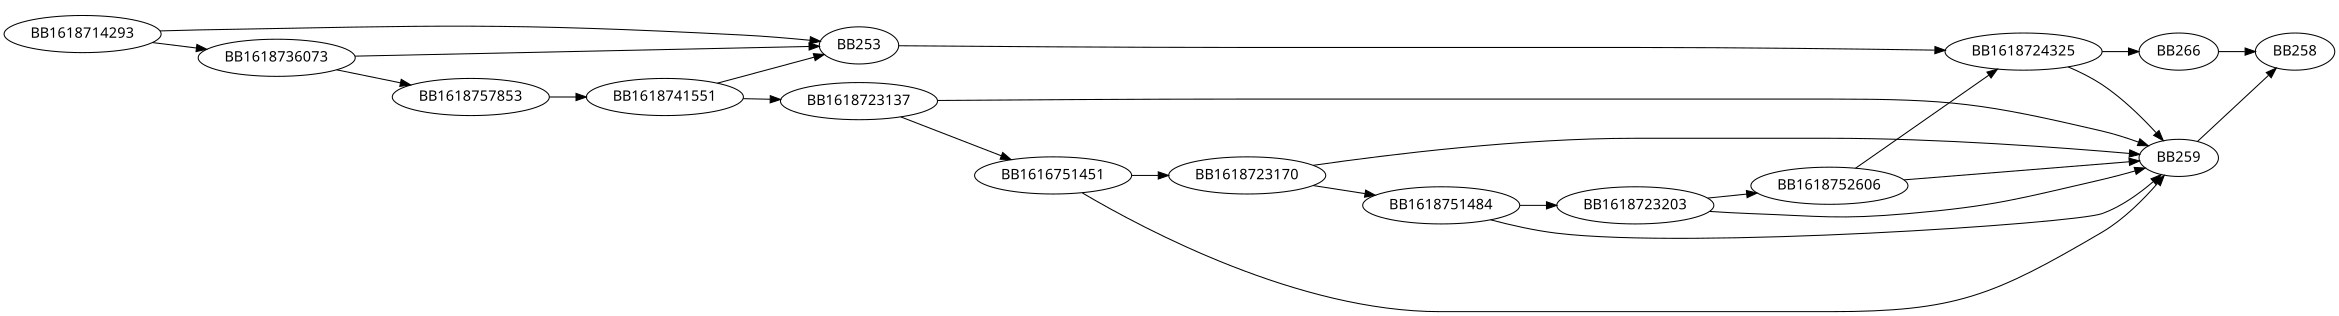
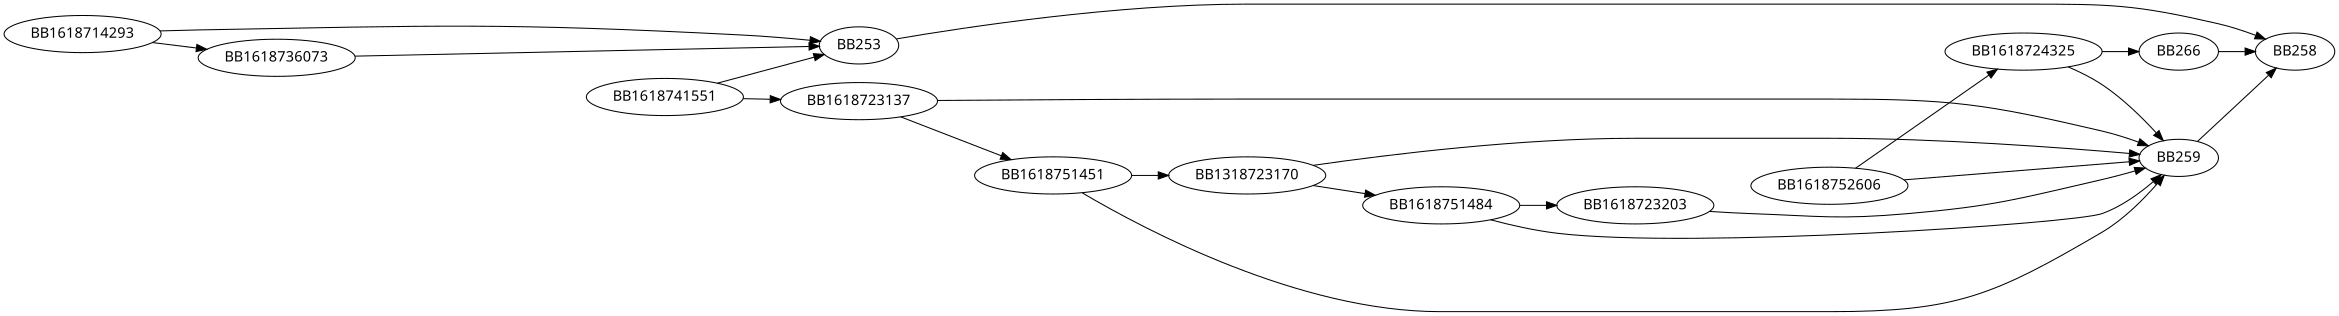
(1417, 47) -> (1577, 4)
(471, 97) -> none
(1053, 175) -> (1053, 175)
(1247, 175) -> (1247, 175)
(1727, 196) -> none
